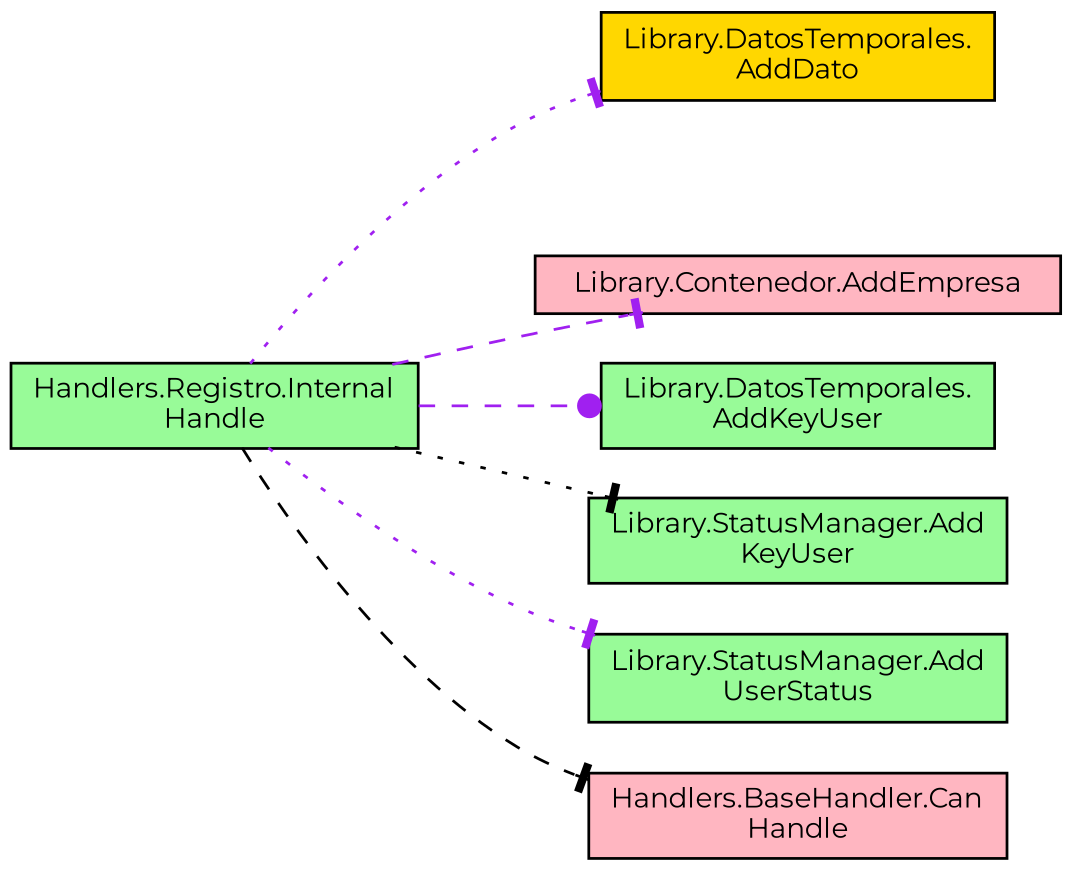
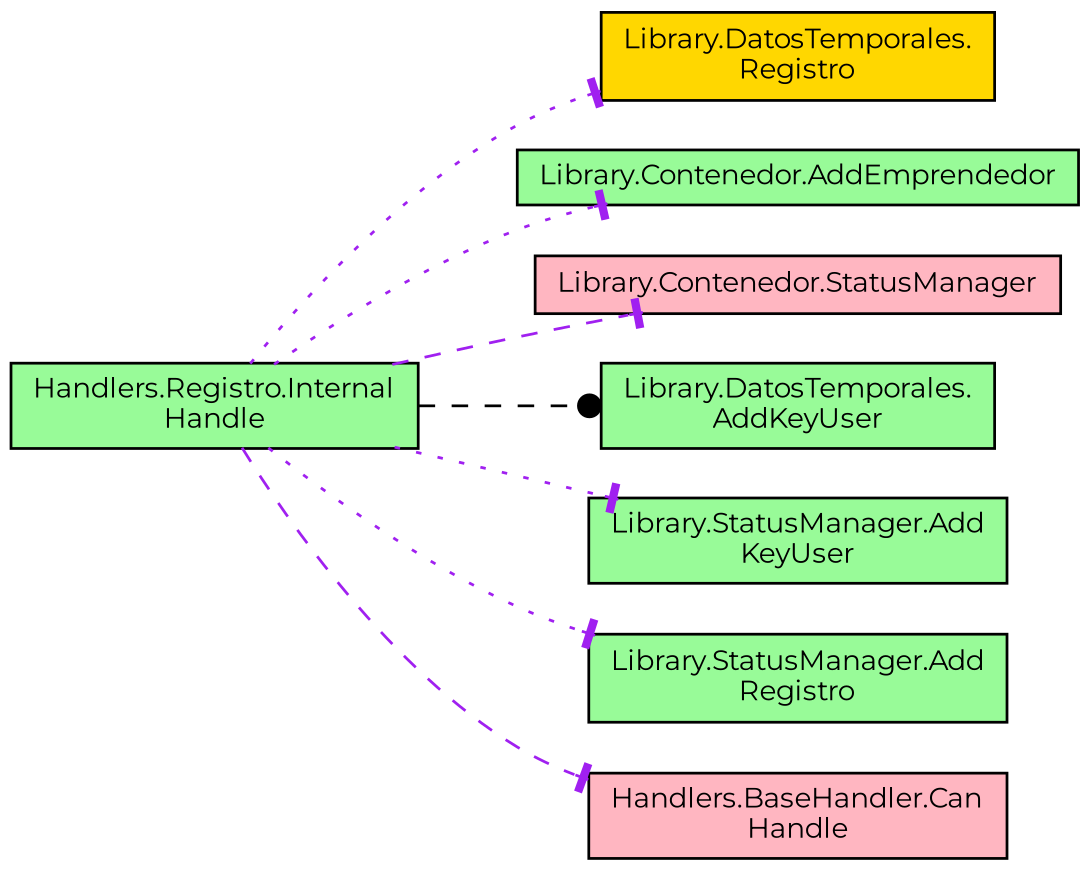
(798, 56) -> (798, 56)
none -> (798, 177)
(798, 285) -> (798, 285)
(498, 406) -> (498, 406)
(500, 472) -> (500, 472)
(385, 636) -> (385, 636)
(798, 678) -> (798, 678)
